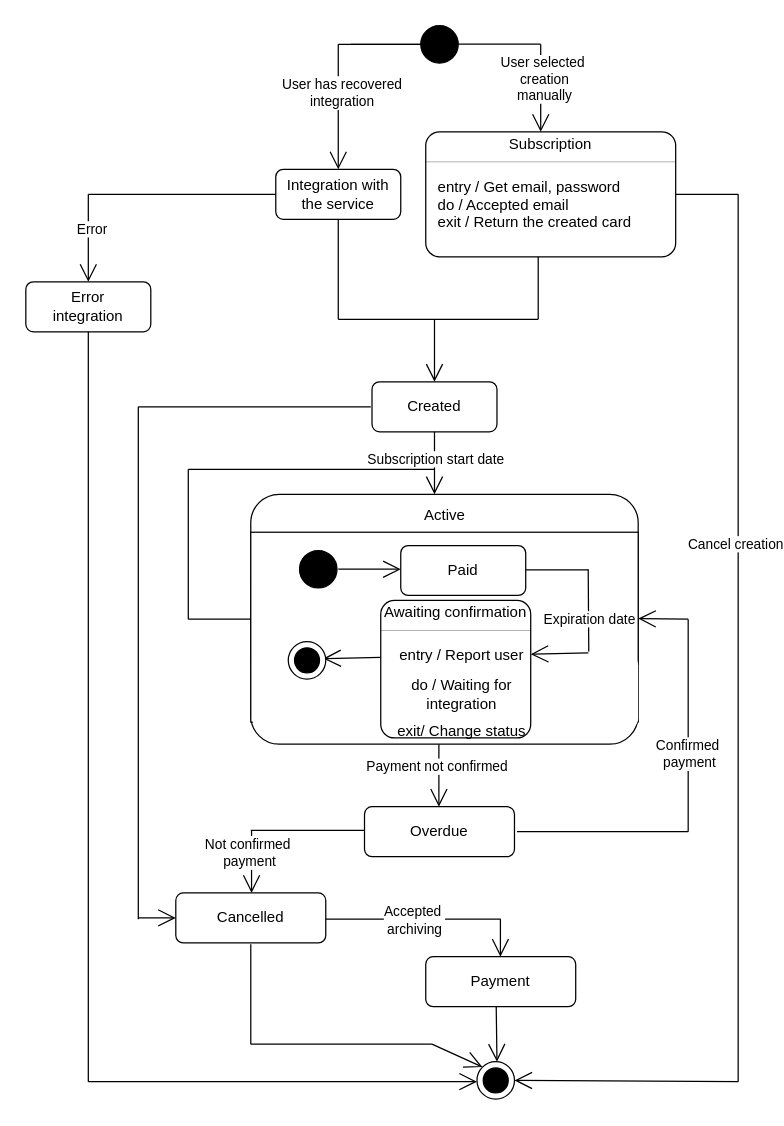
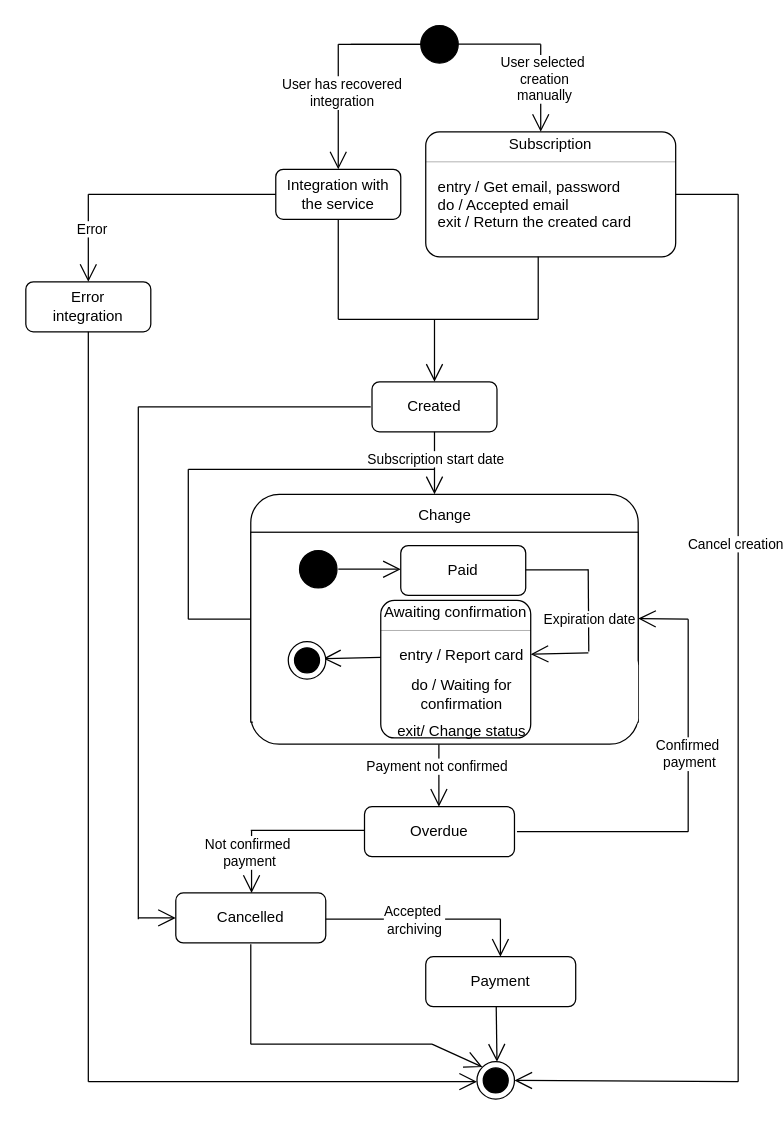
(445, 516) -> (445, 516)
(462, 656) -> (462, 656)
(462, 694) -> (462, 694)
